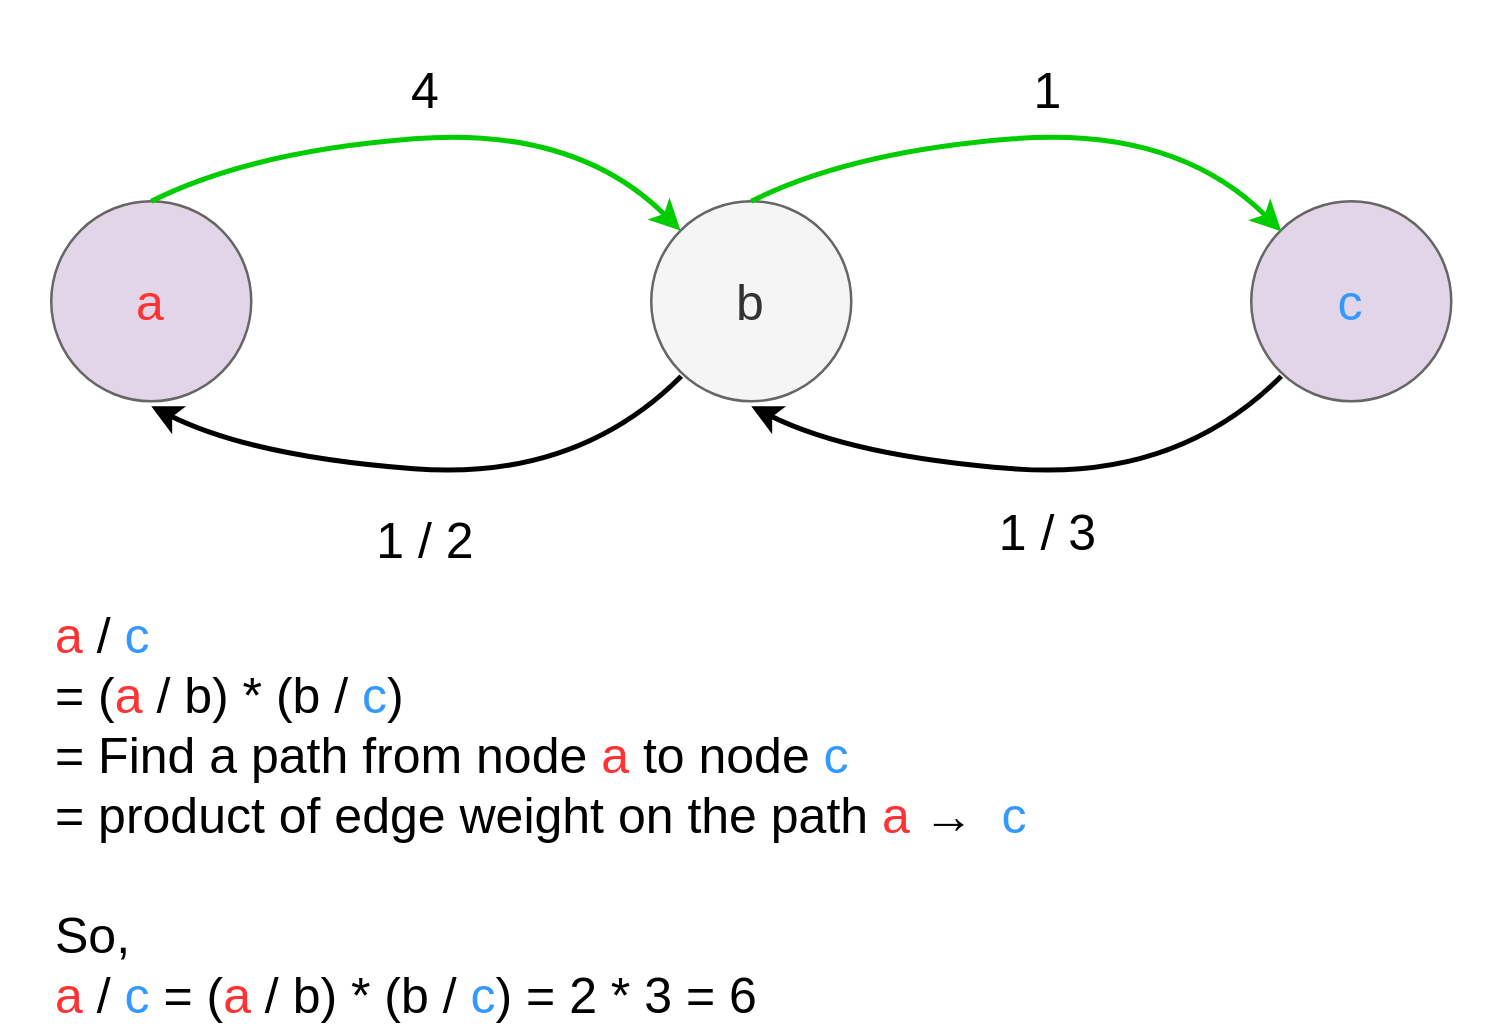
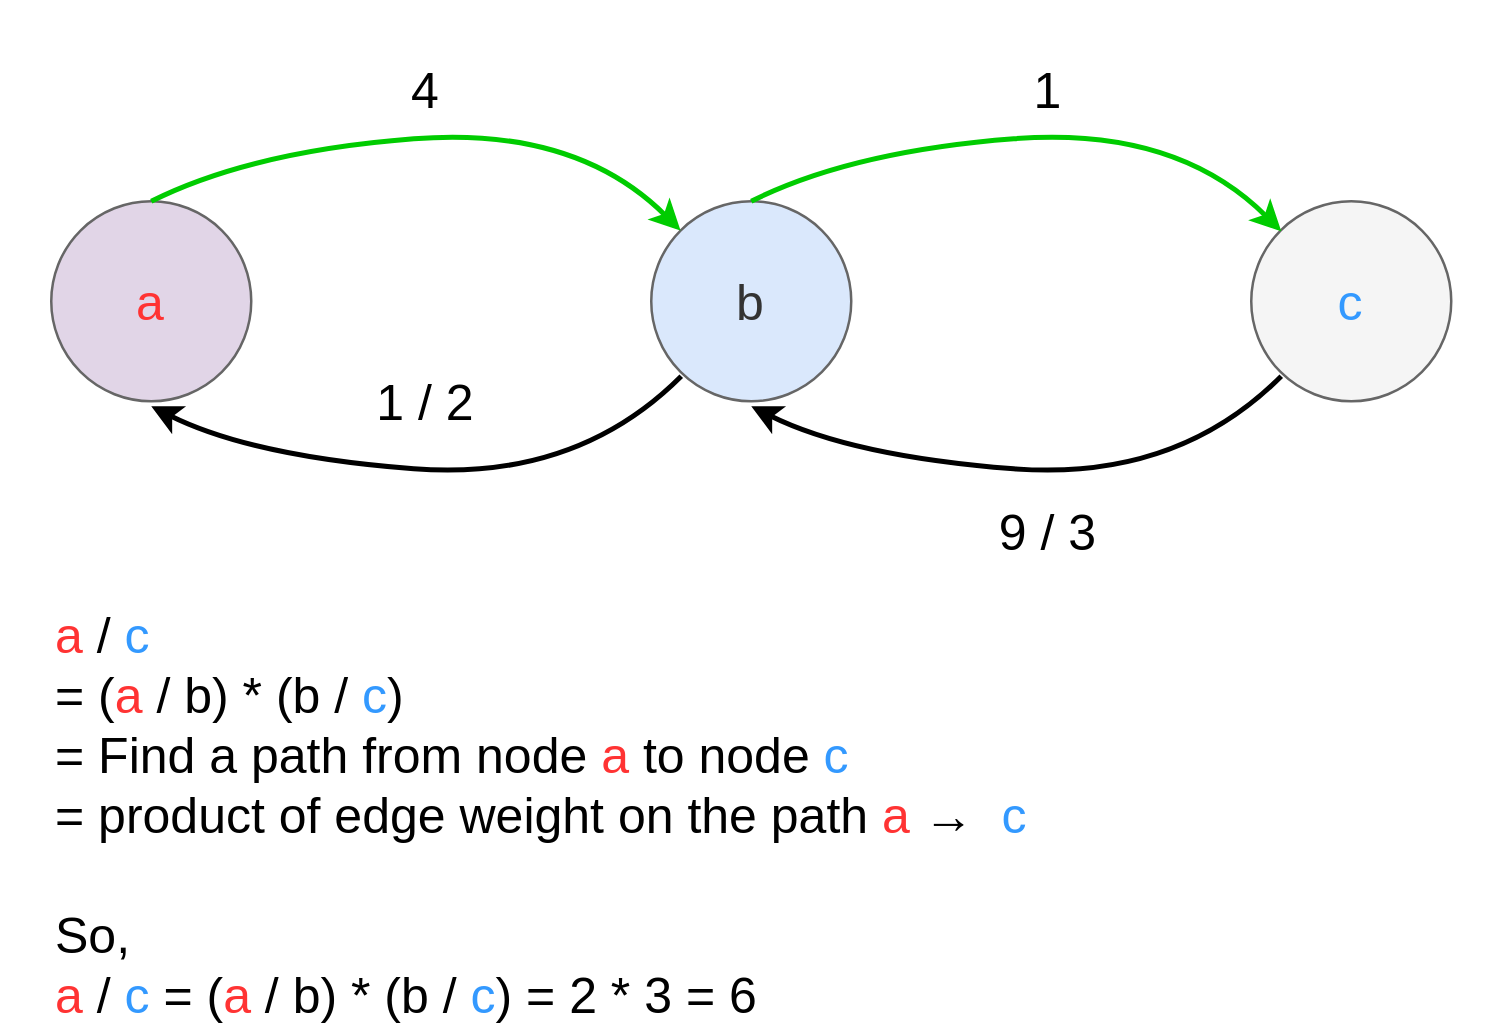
(751, 301) -> (751, 301)
(1351, 301) -> (1351, 301)
(1049, 531) -> (1049, 531)
(426, 539) -> (426, 401)
